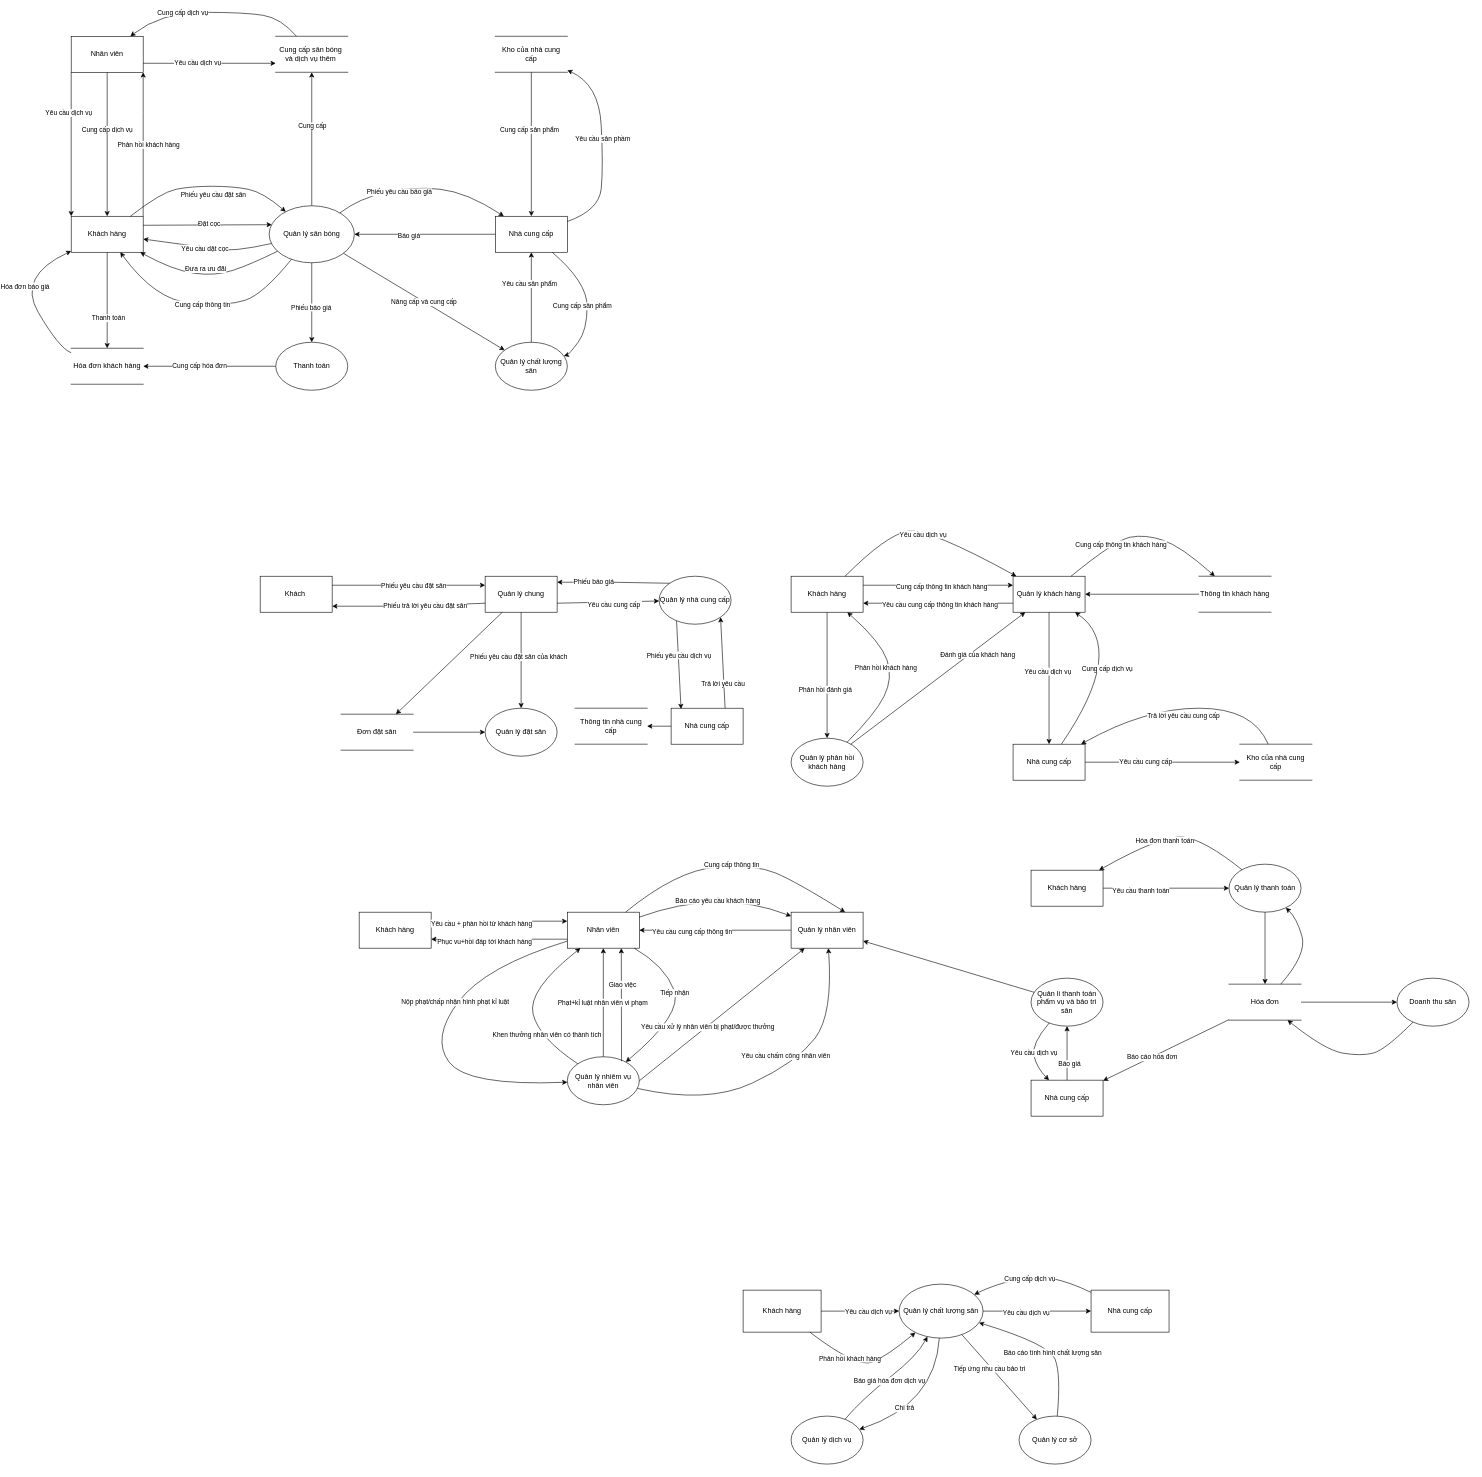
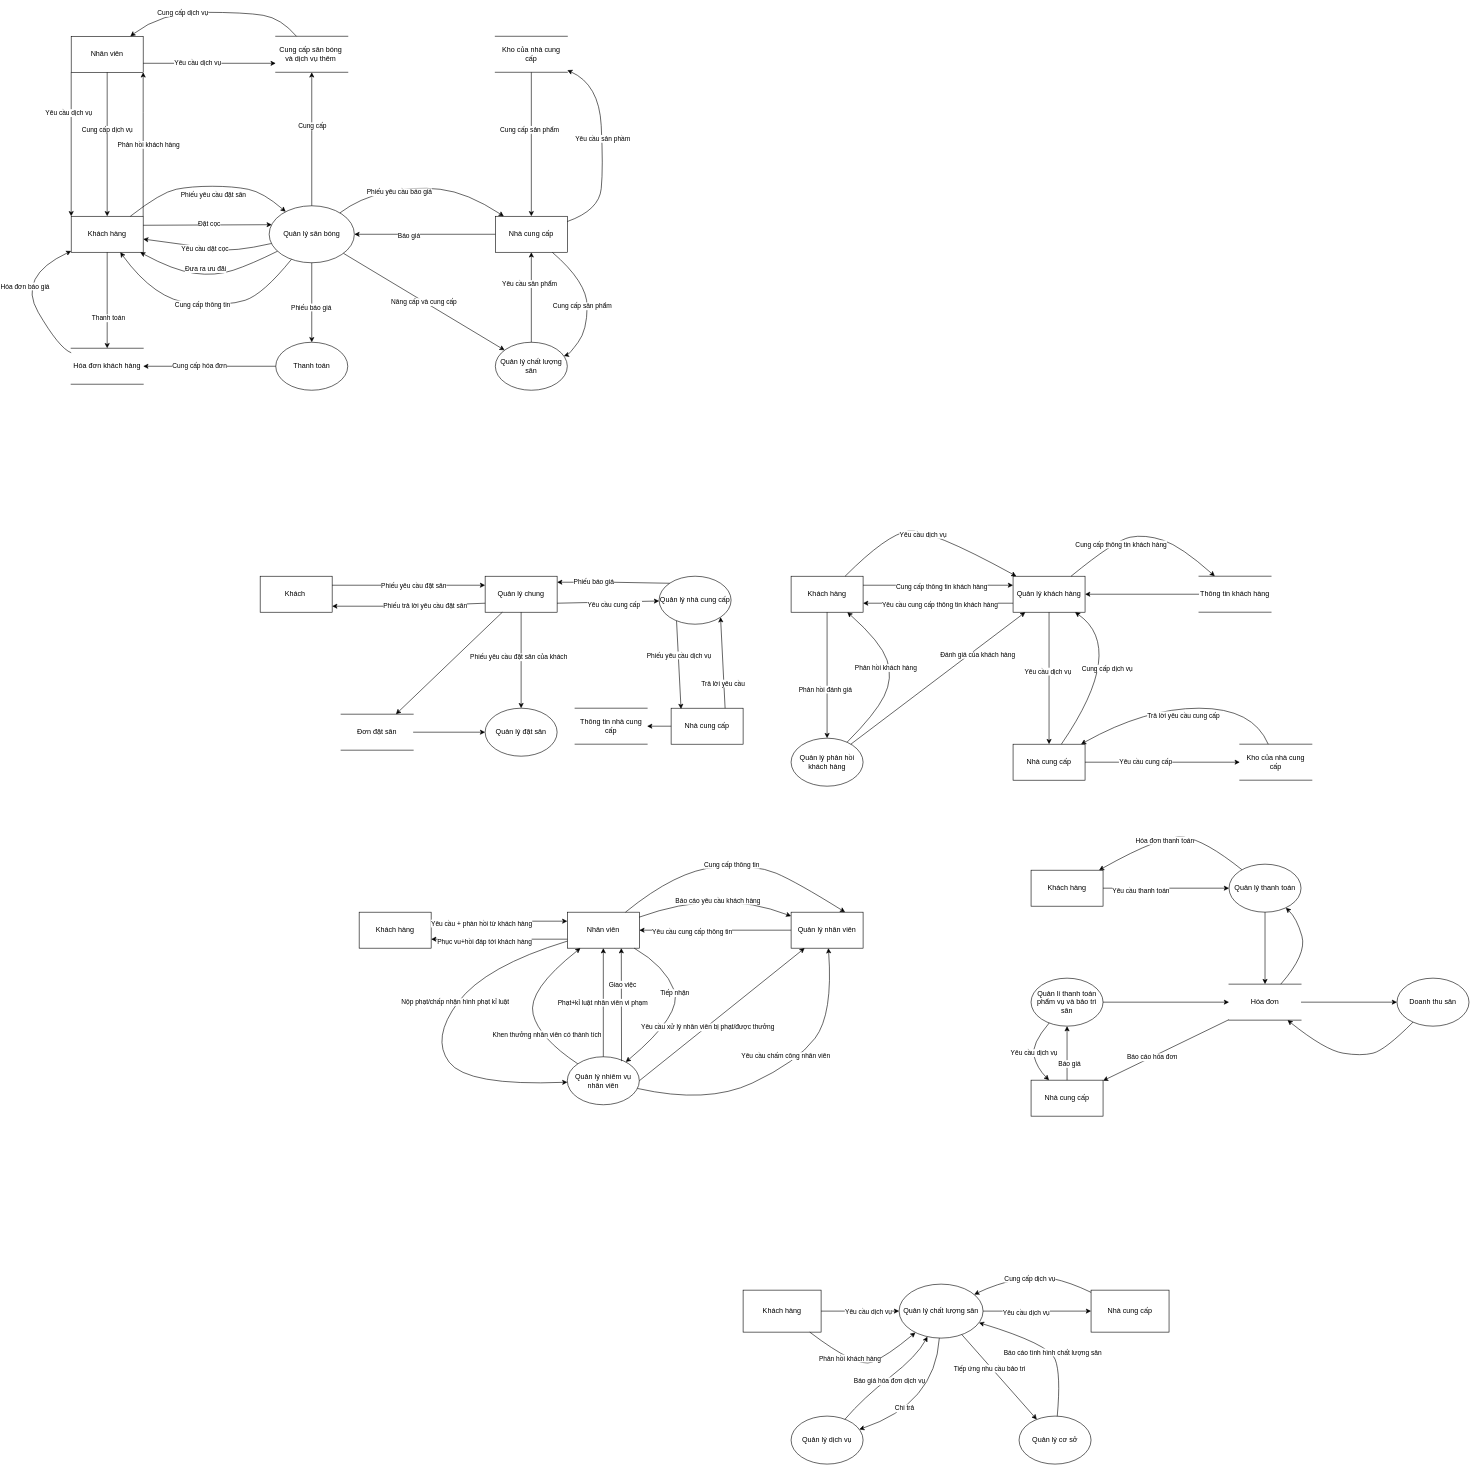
(951, 967) -> (1223, 1002)
